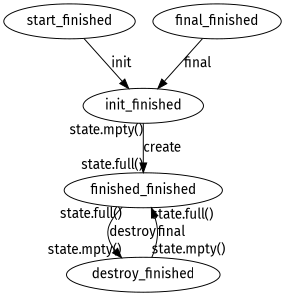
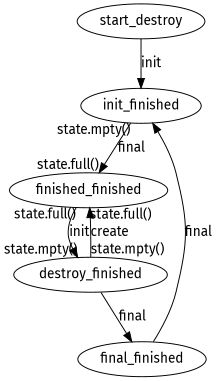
(70, 21) -> (141, 21)
(163, 148) -> (131, 148)
(133, 233) -> (80, 233)
(171, 233) -> (110, 233)
none -> (114, 313)
